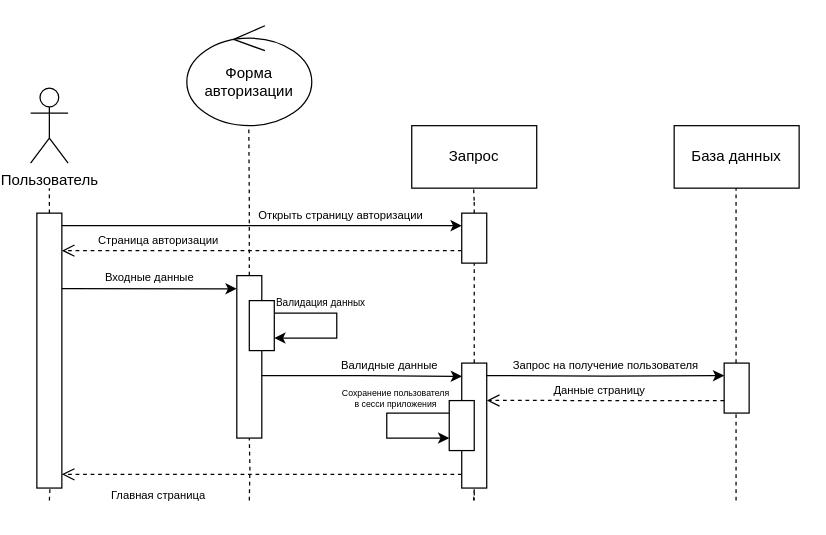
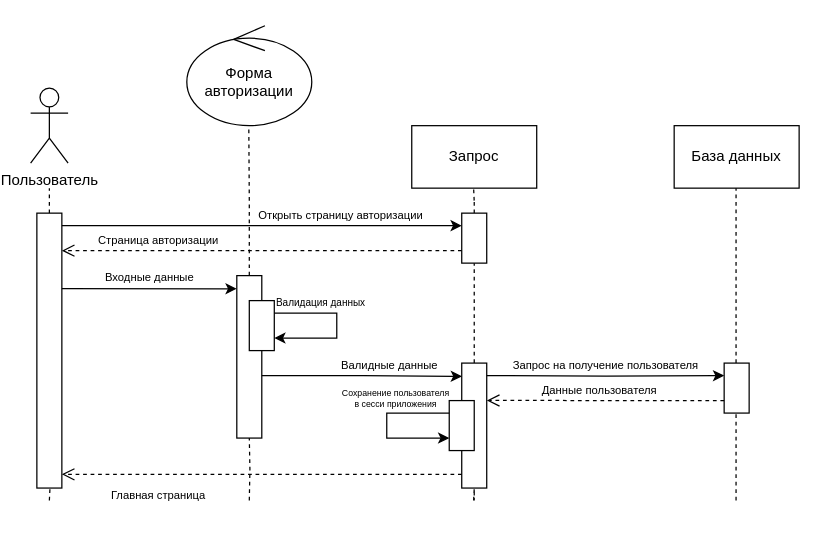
(600, 391) -> (600, 391)
